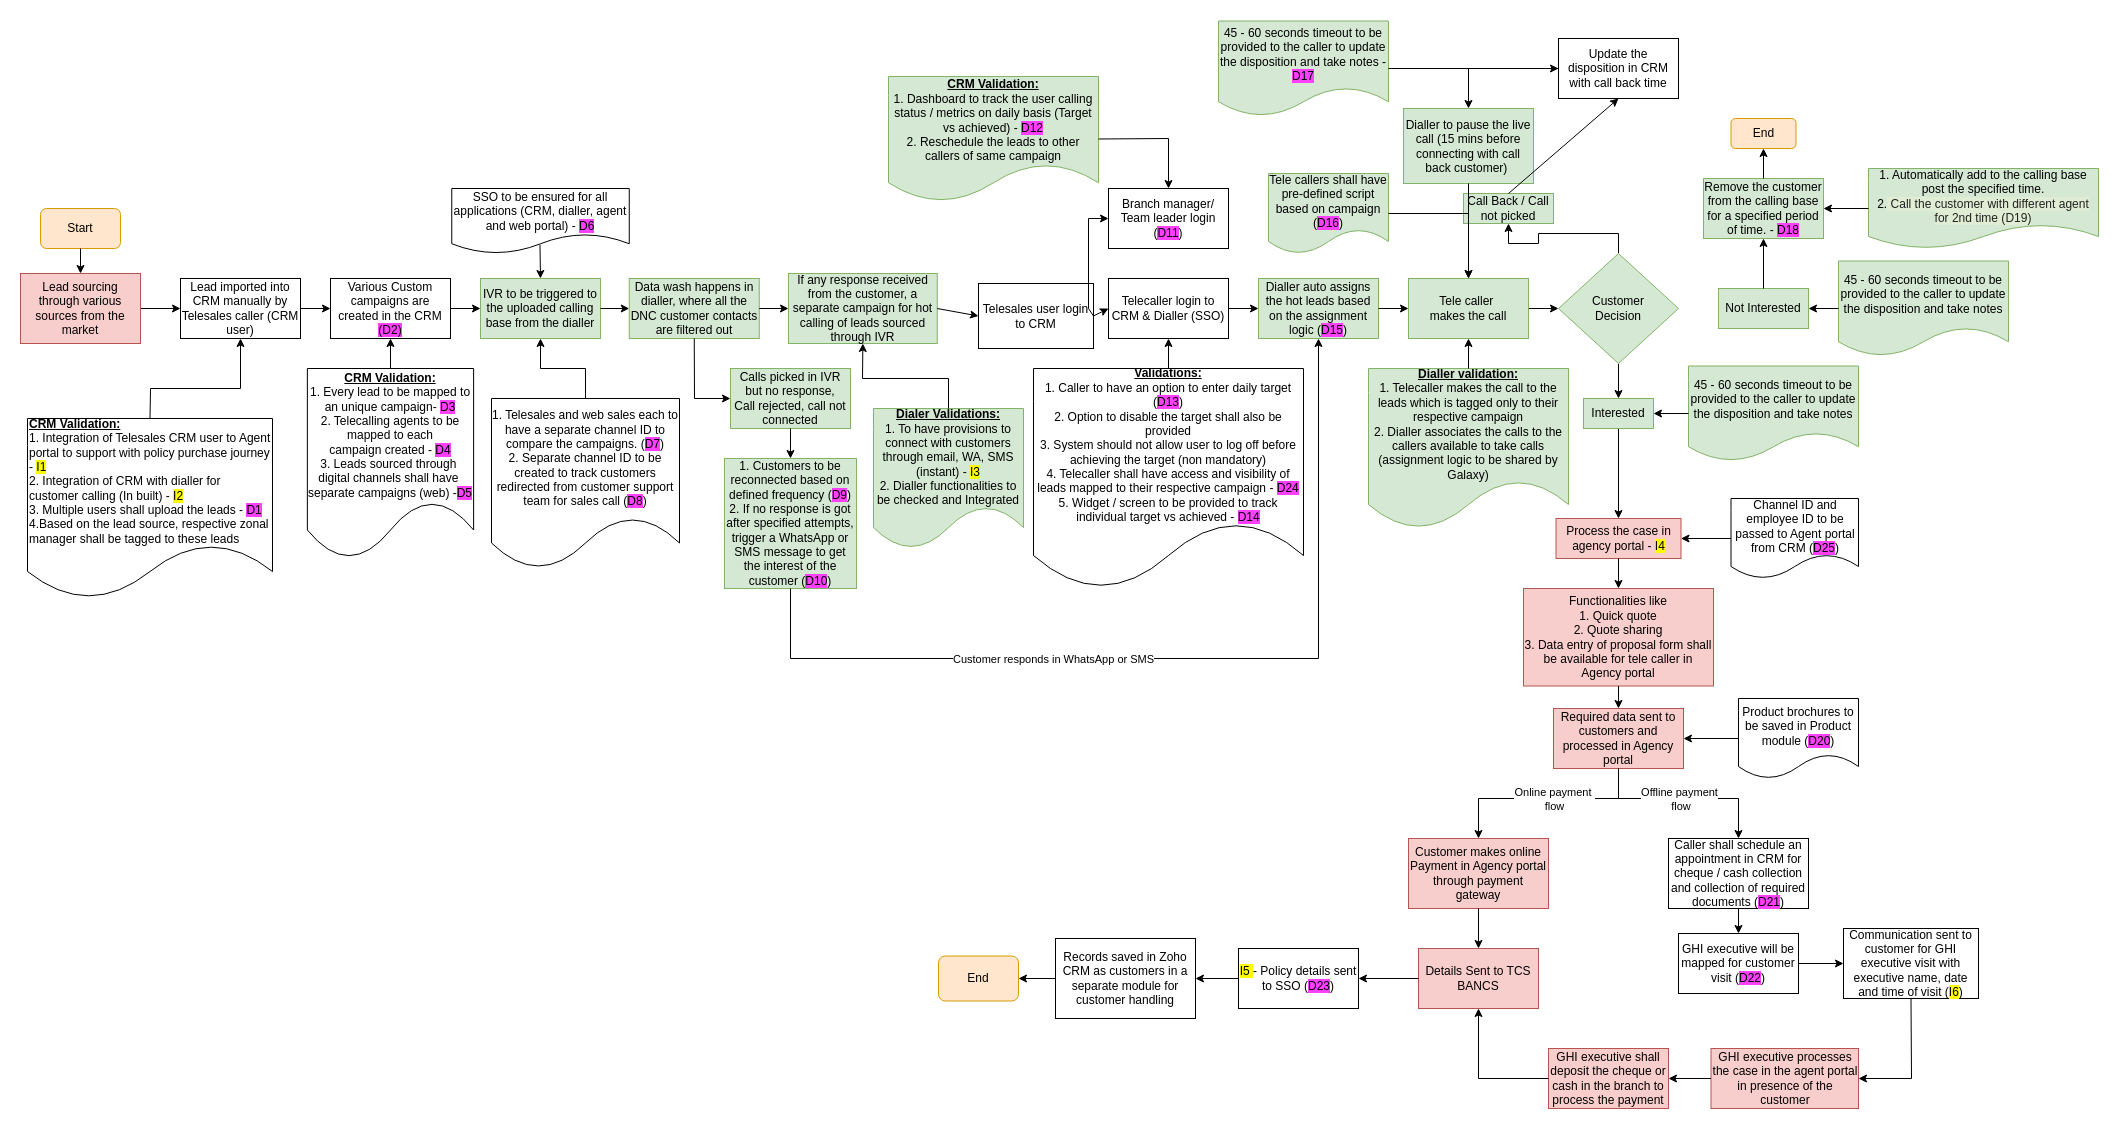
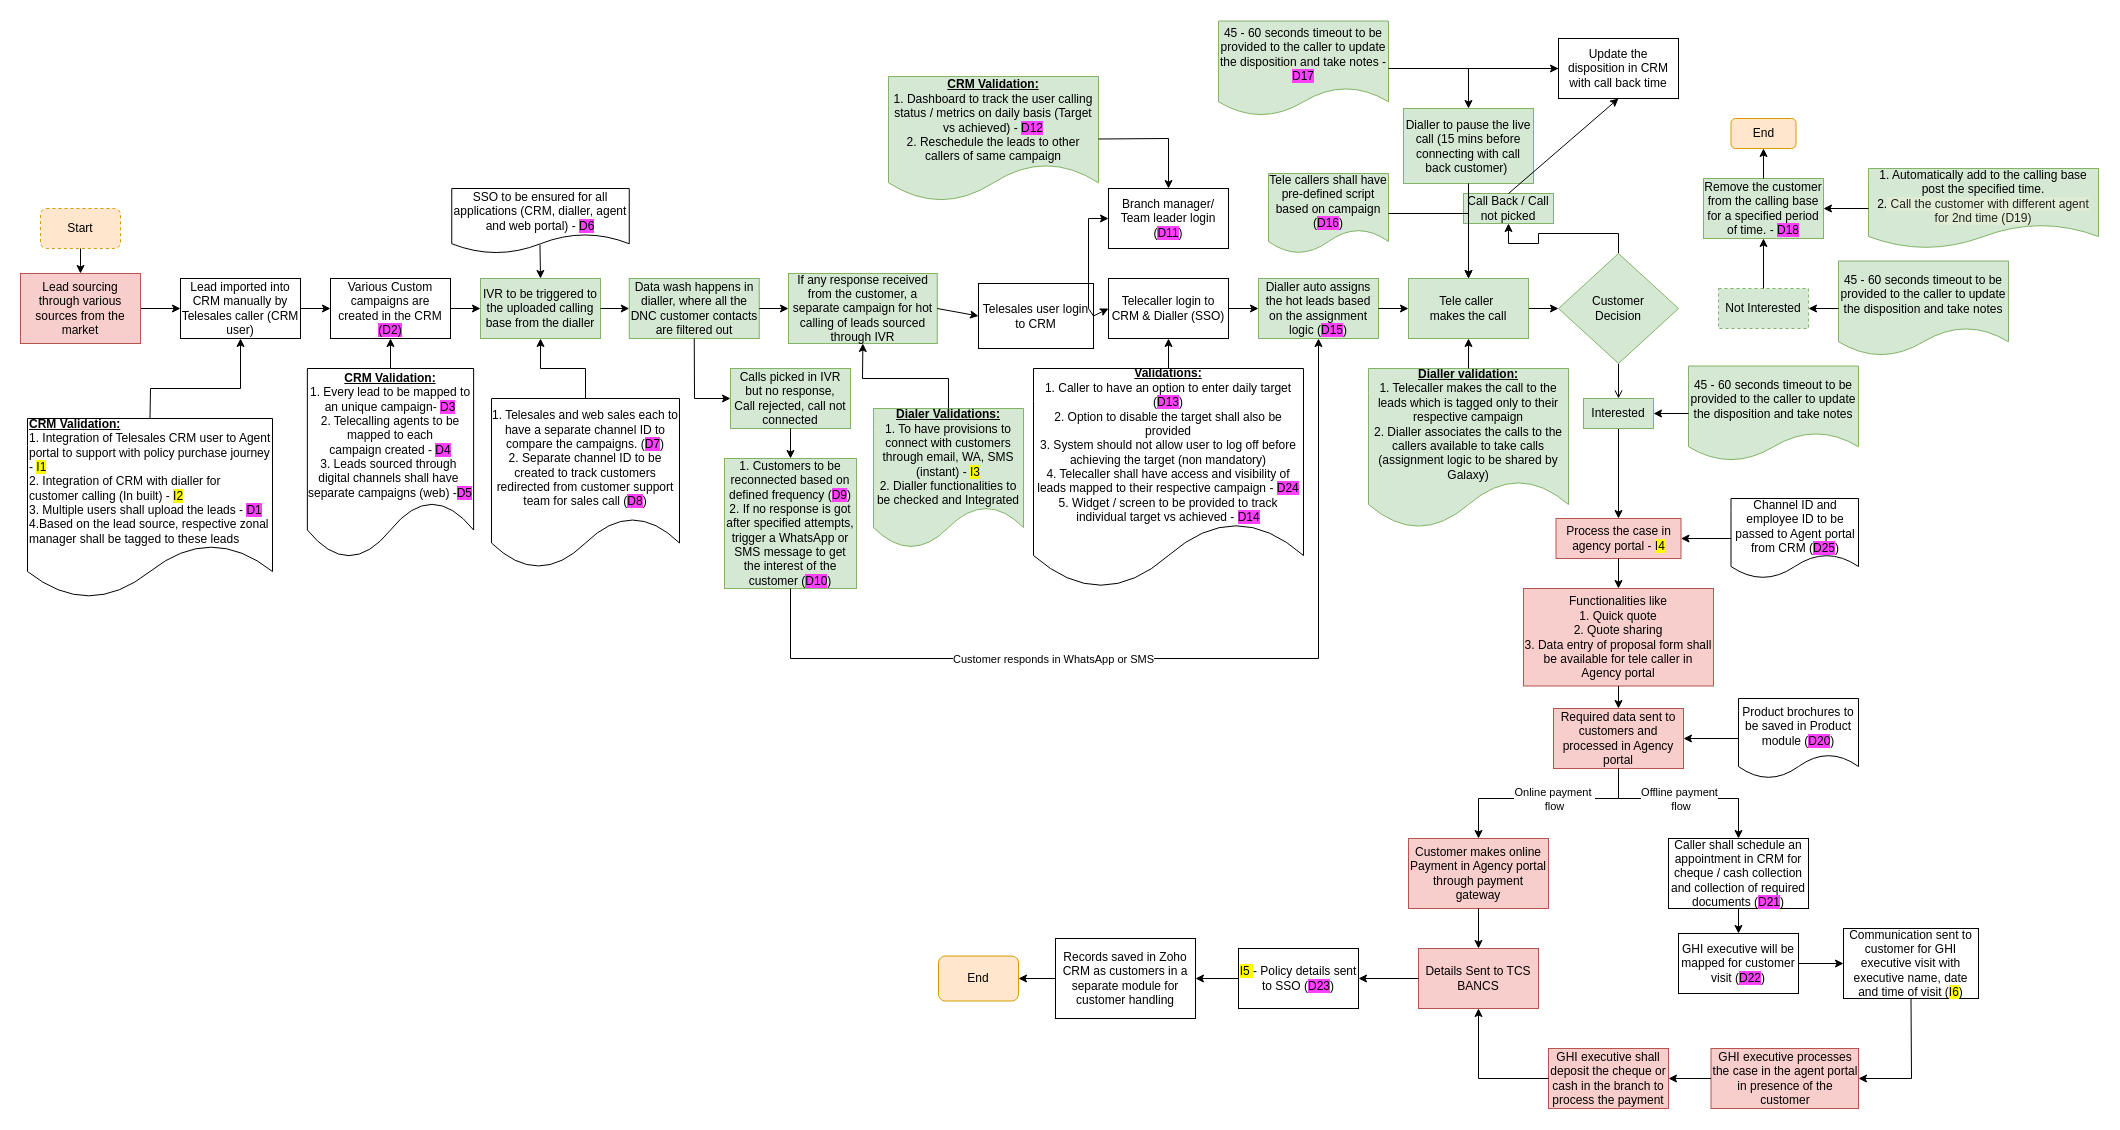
(81, 229) -> (81, 229)
(1764, 309) -> (1764, 309)
(1619, 390) -> (1619, 392)
